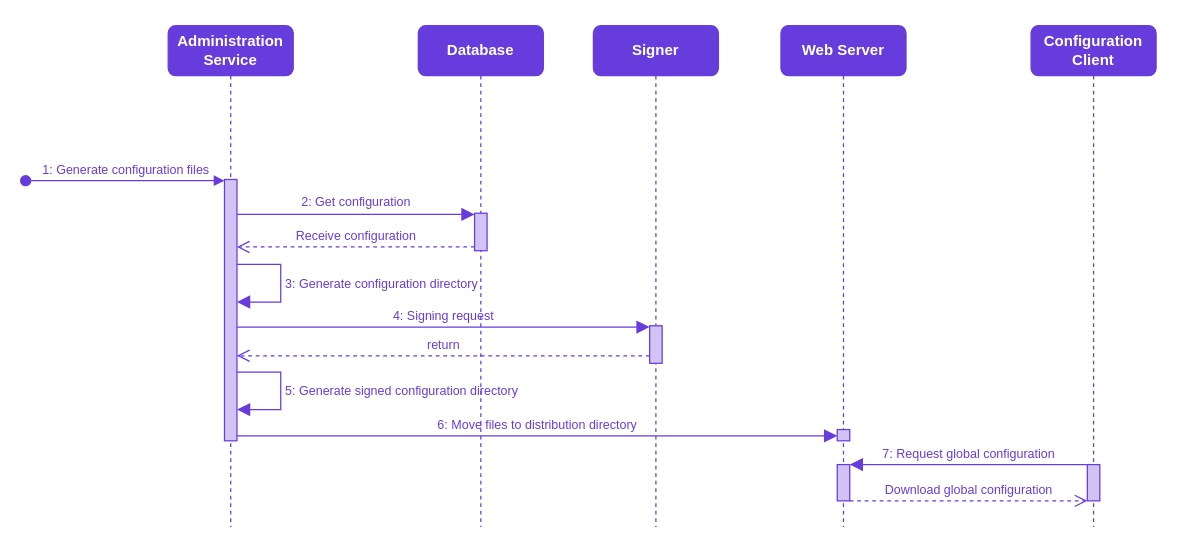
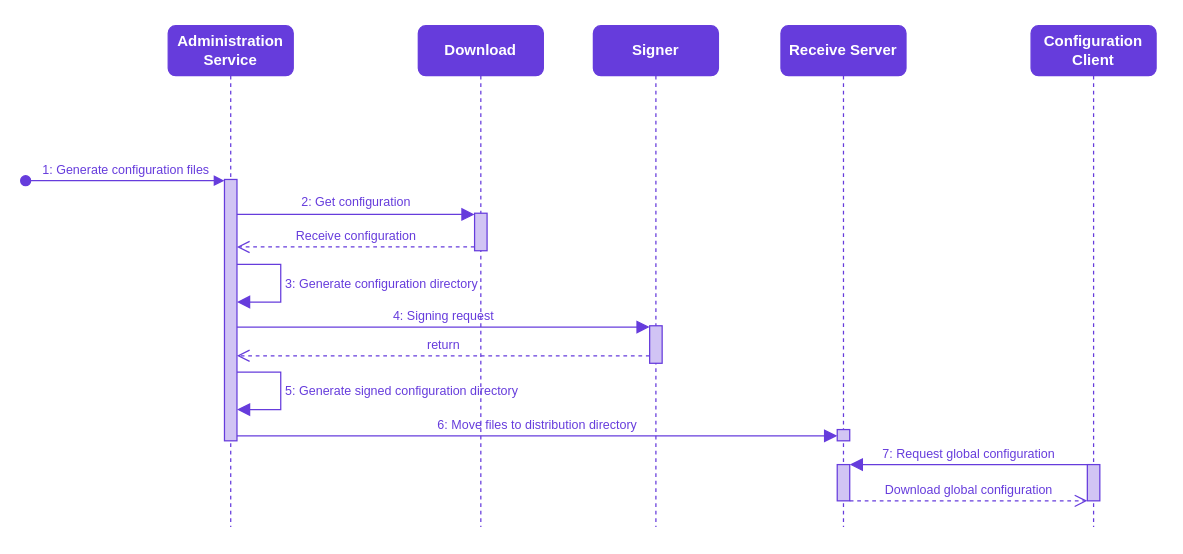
(481, 51) -> (481, 51)
(843, 51) -> (843, 51)
